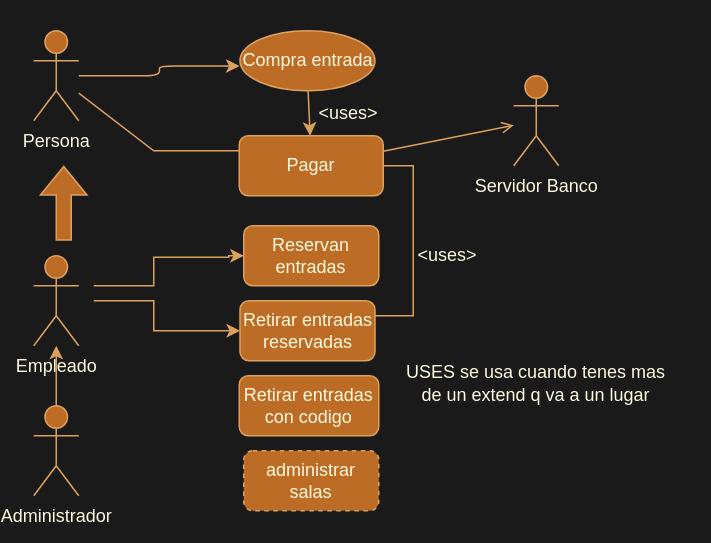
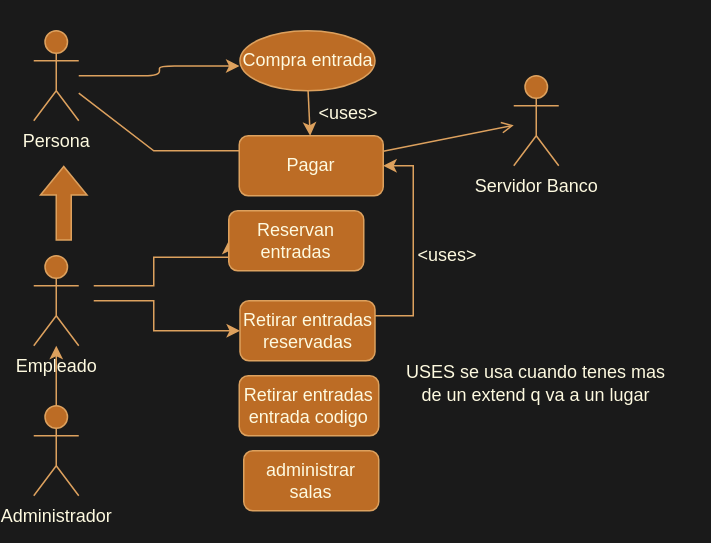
(390, 166) -> (395, 166)
(311, 256) -> (296, 241)
(309, 406) -> (309, 406)
(311, 481) -> (311, 481)
